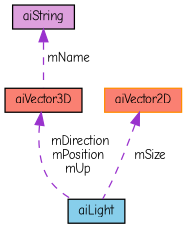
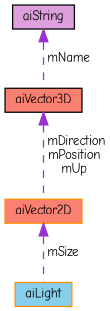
(43, 168) -> (44, 162)
(96, 211) -> (44, 294)
